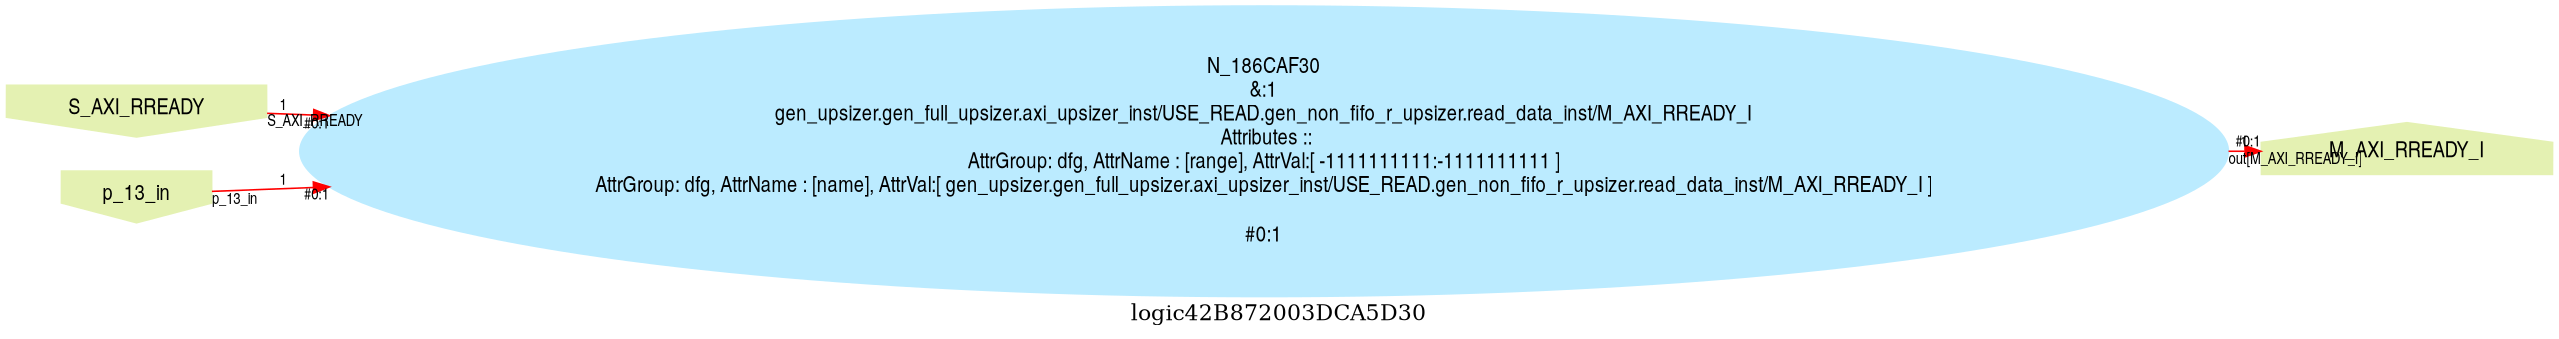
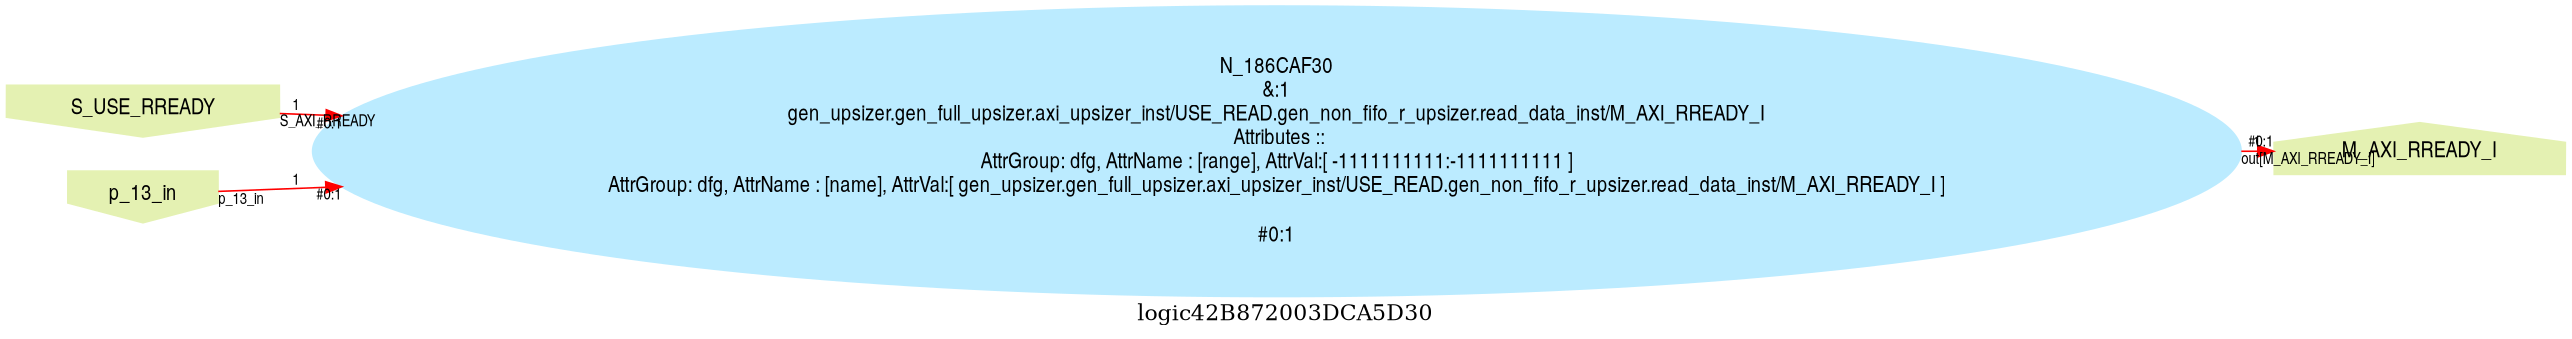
(137, 108) -> (143, 108)
